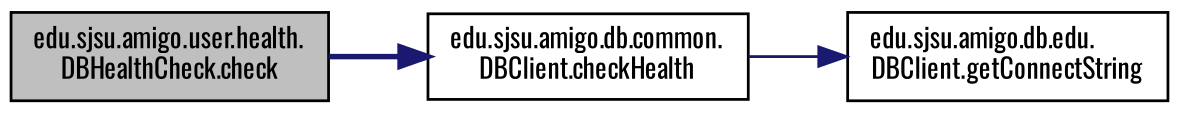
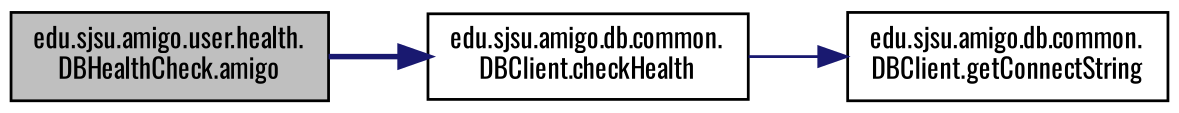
(170, 57) -> (170, 57)
(1008, 57) -> (1008, 57)
